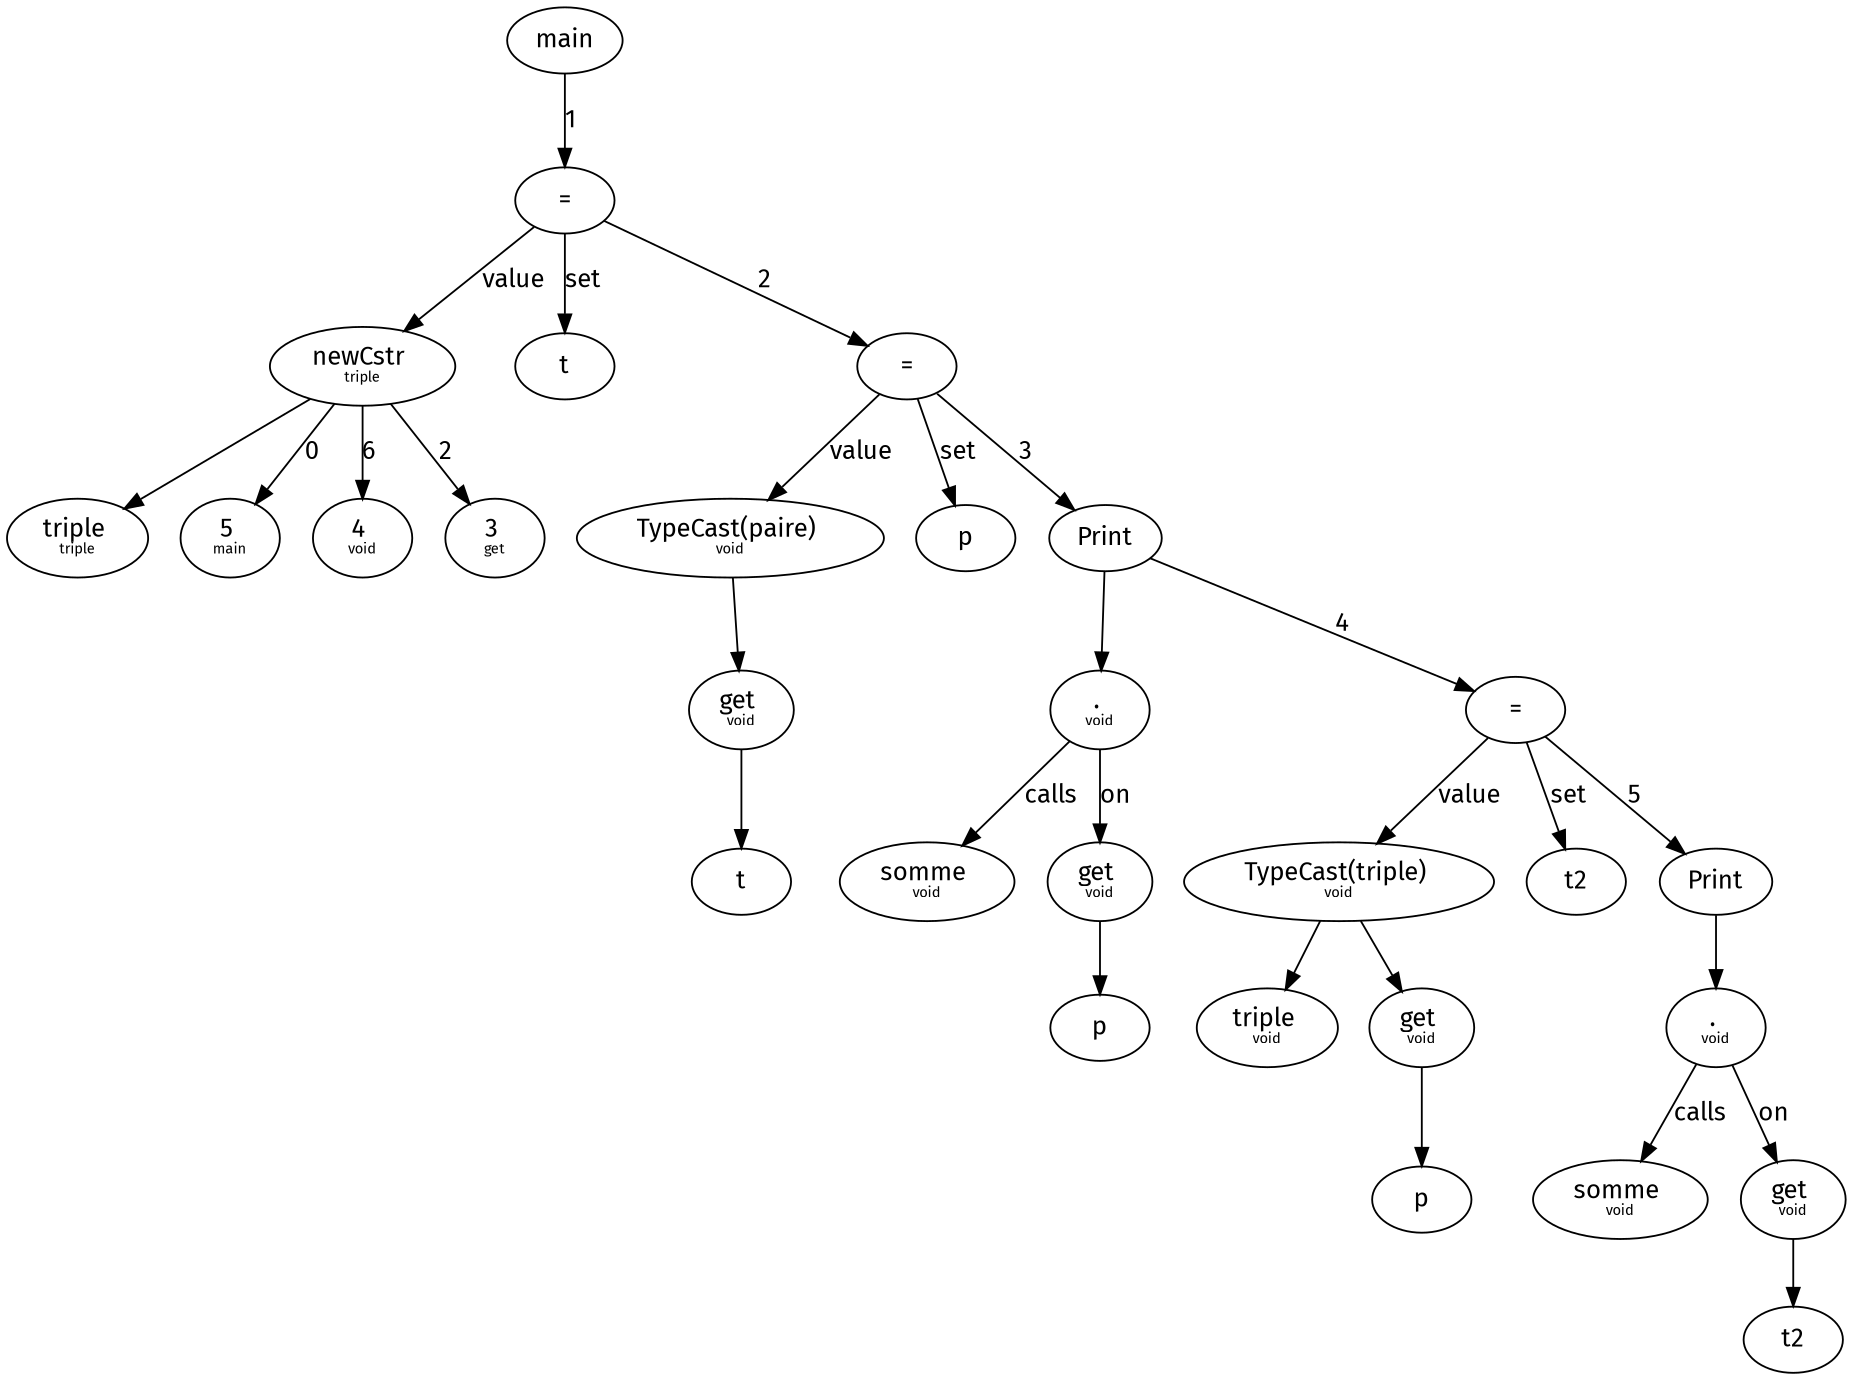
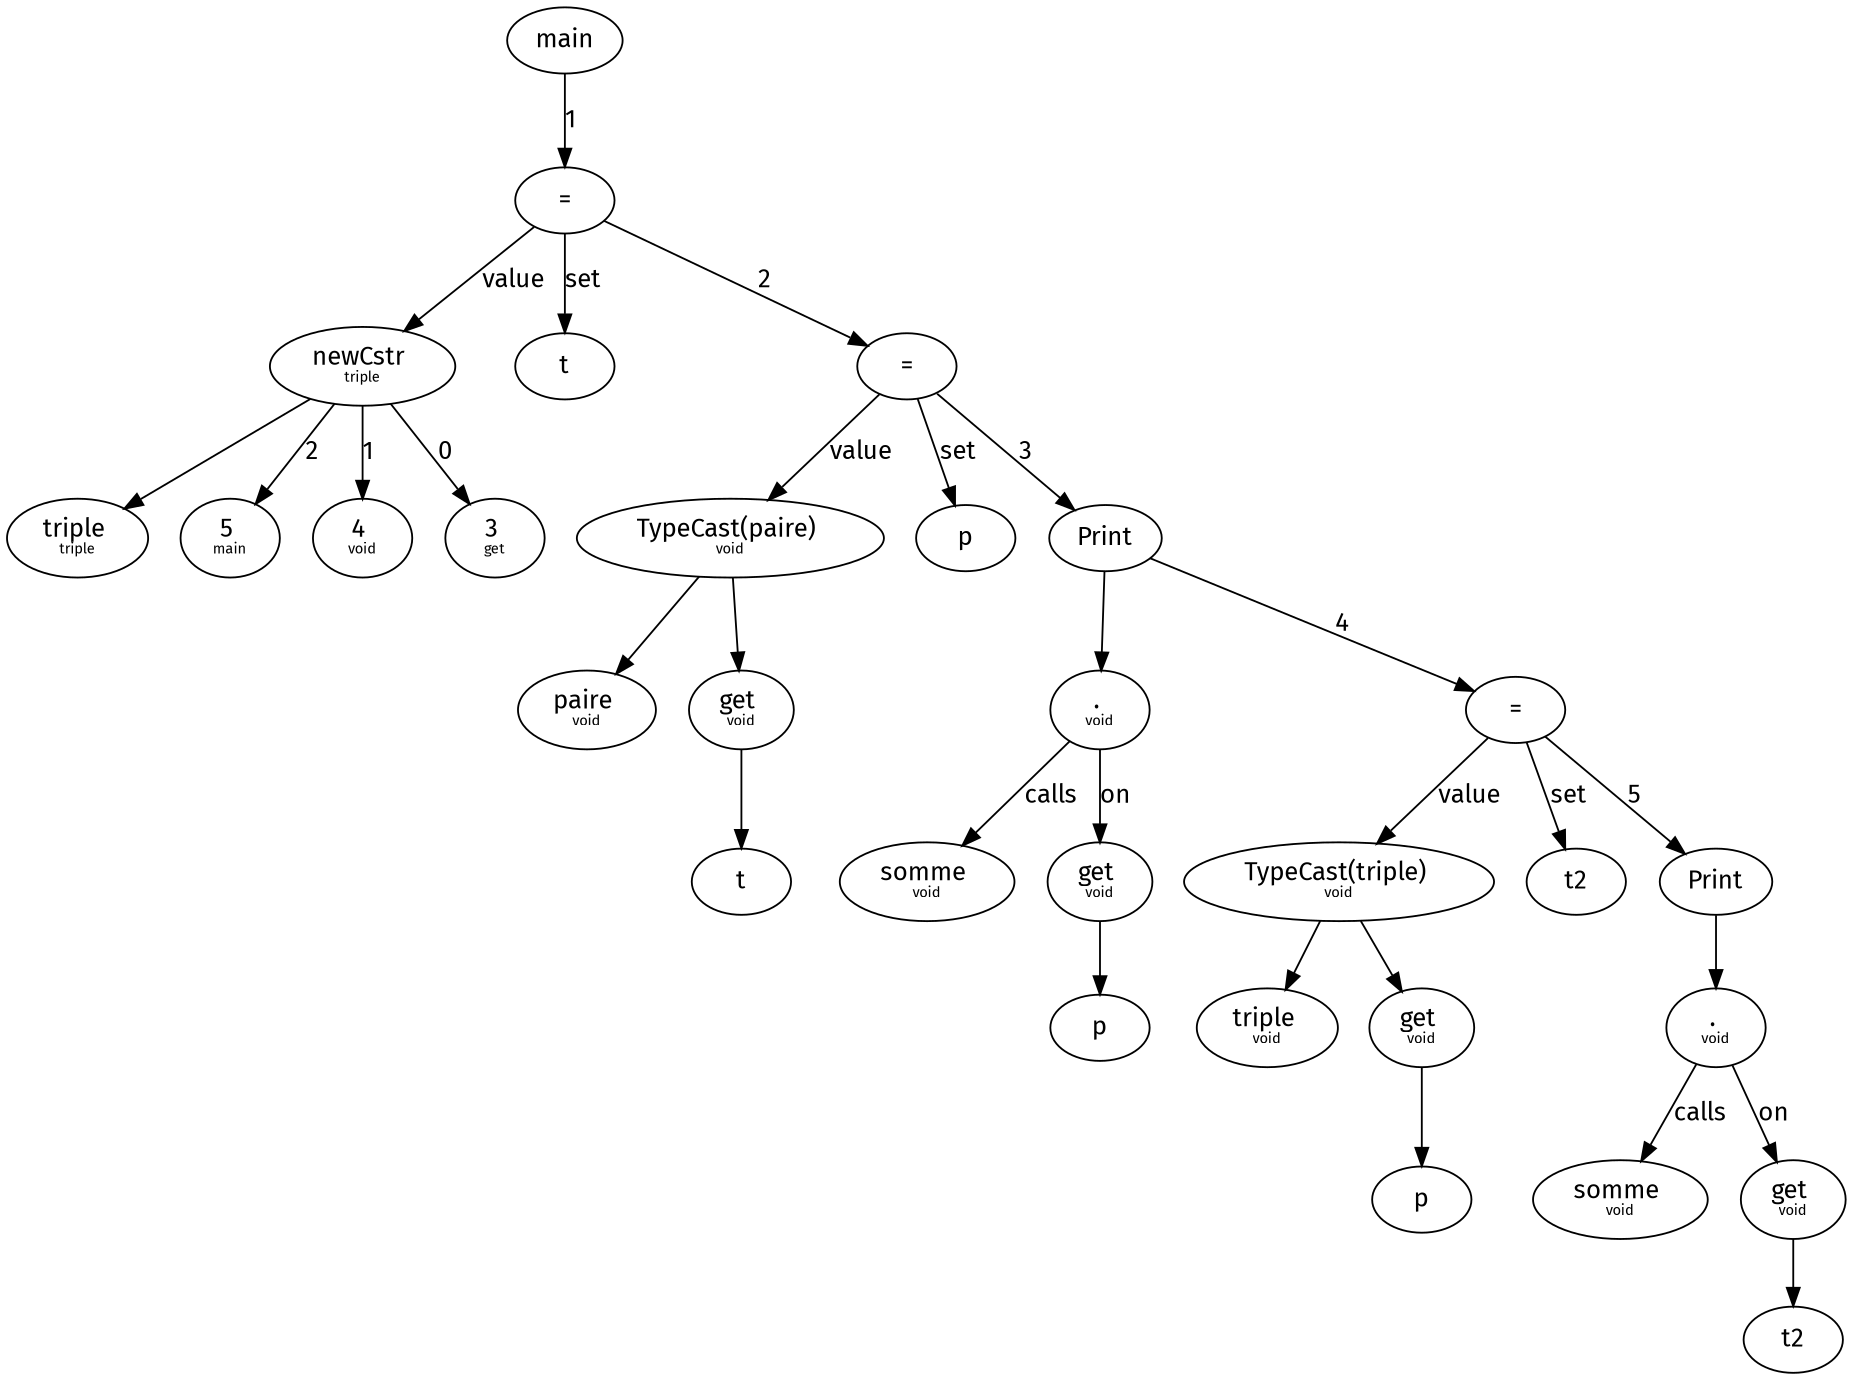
(312, 452) -> (312, 452)
(369, 452) -> (369, 452)
(445, 452) -> (445, 452)
none -> (587, 710)
